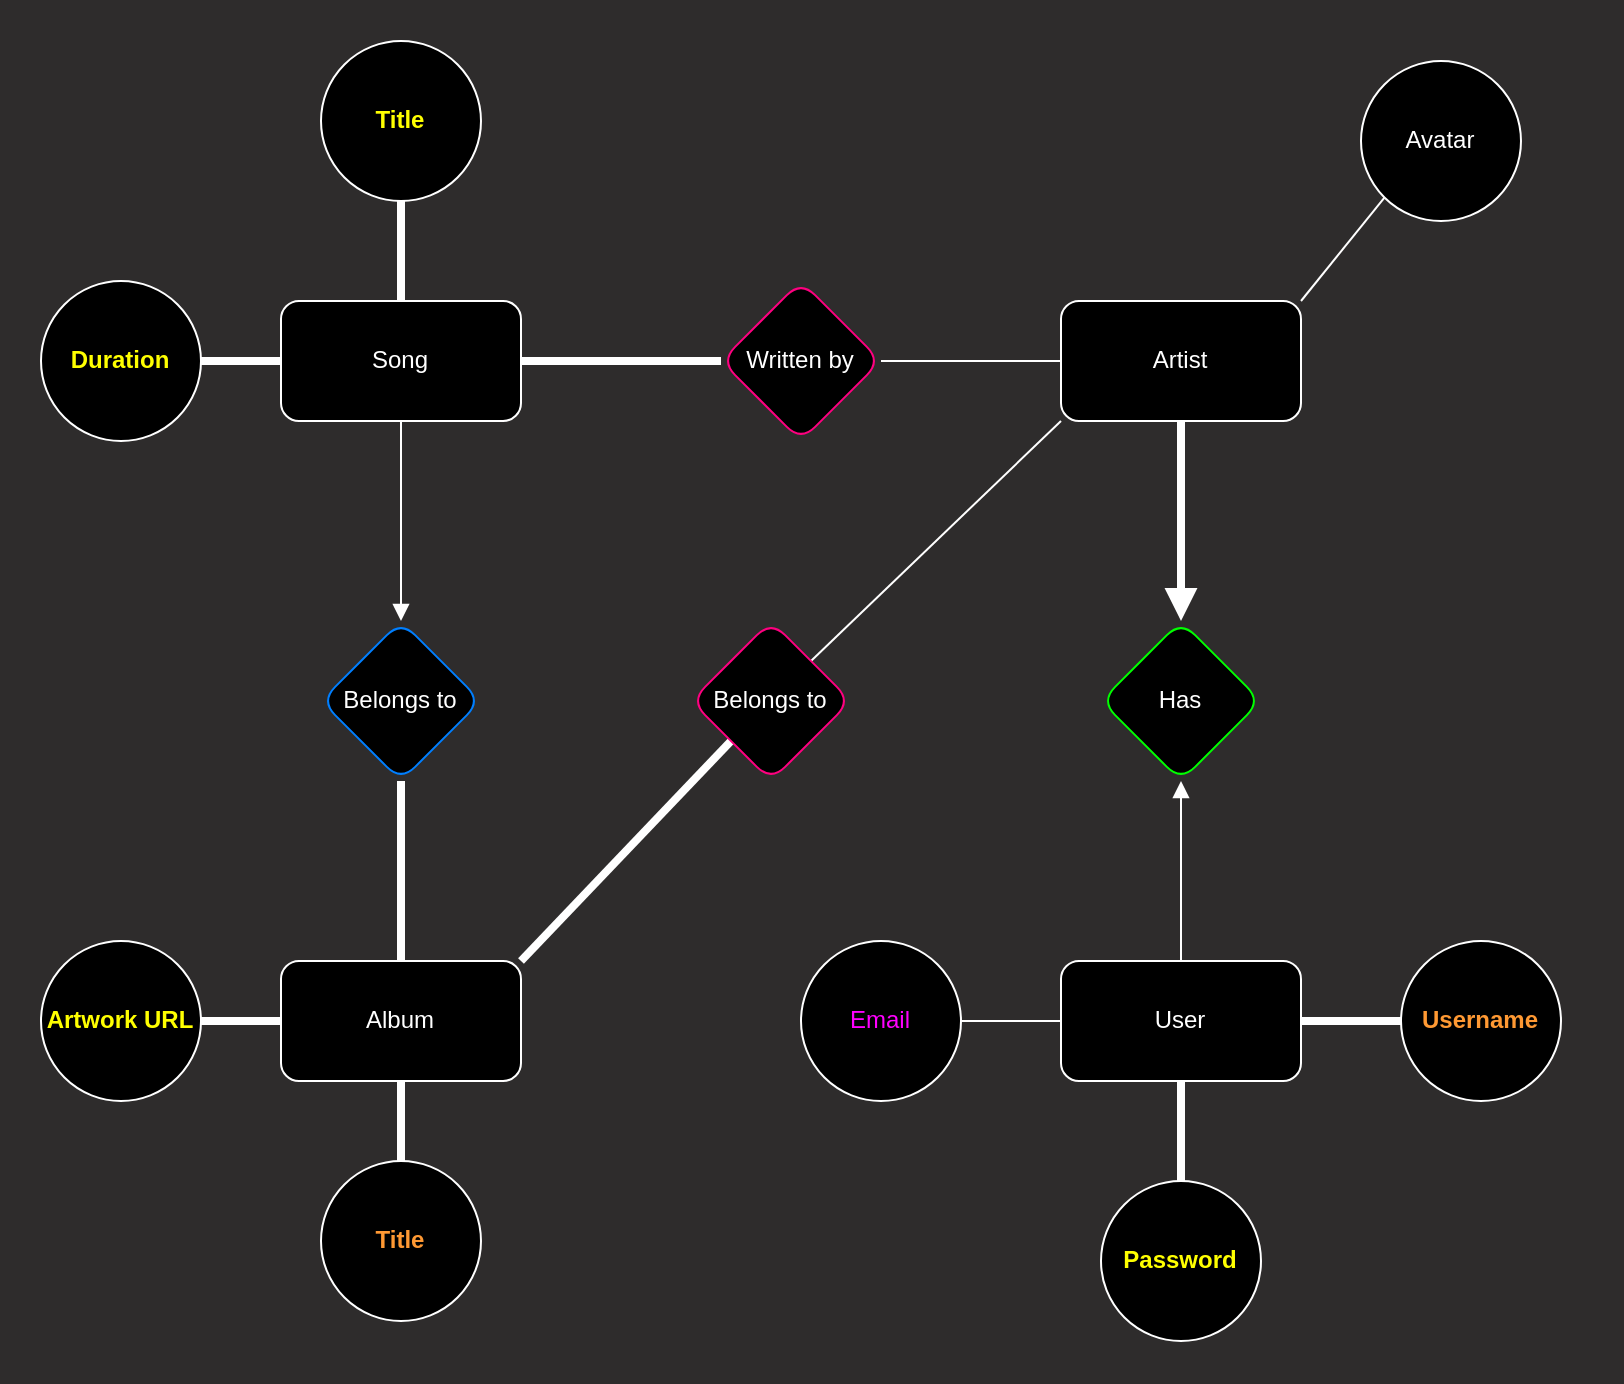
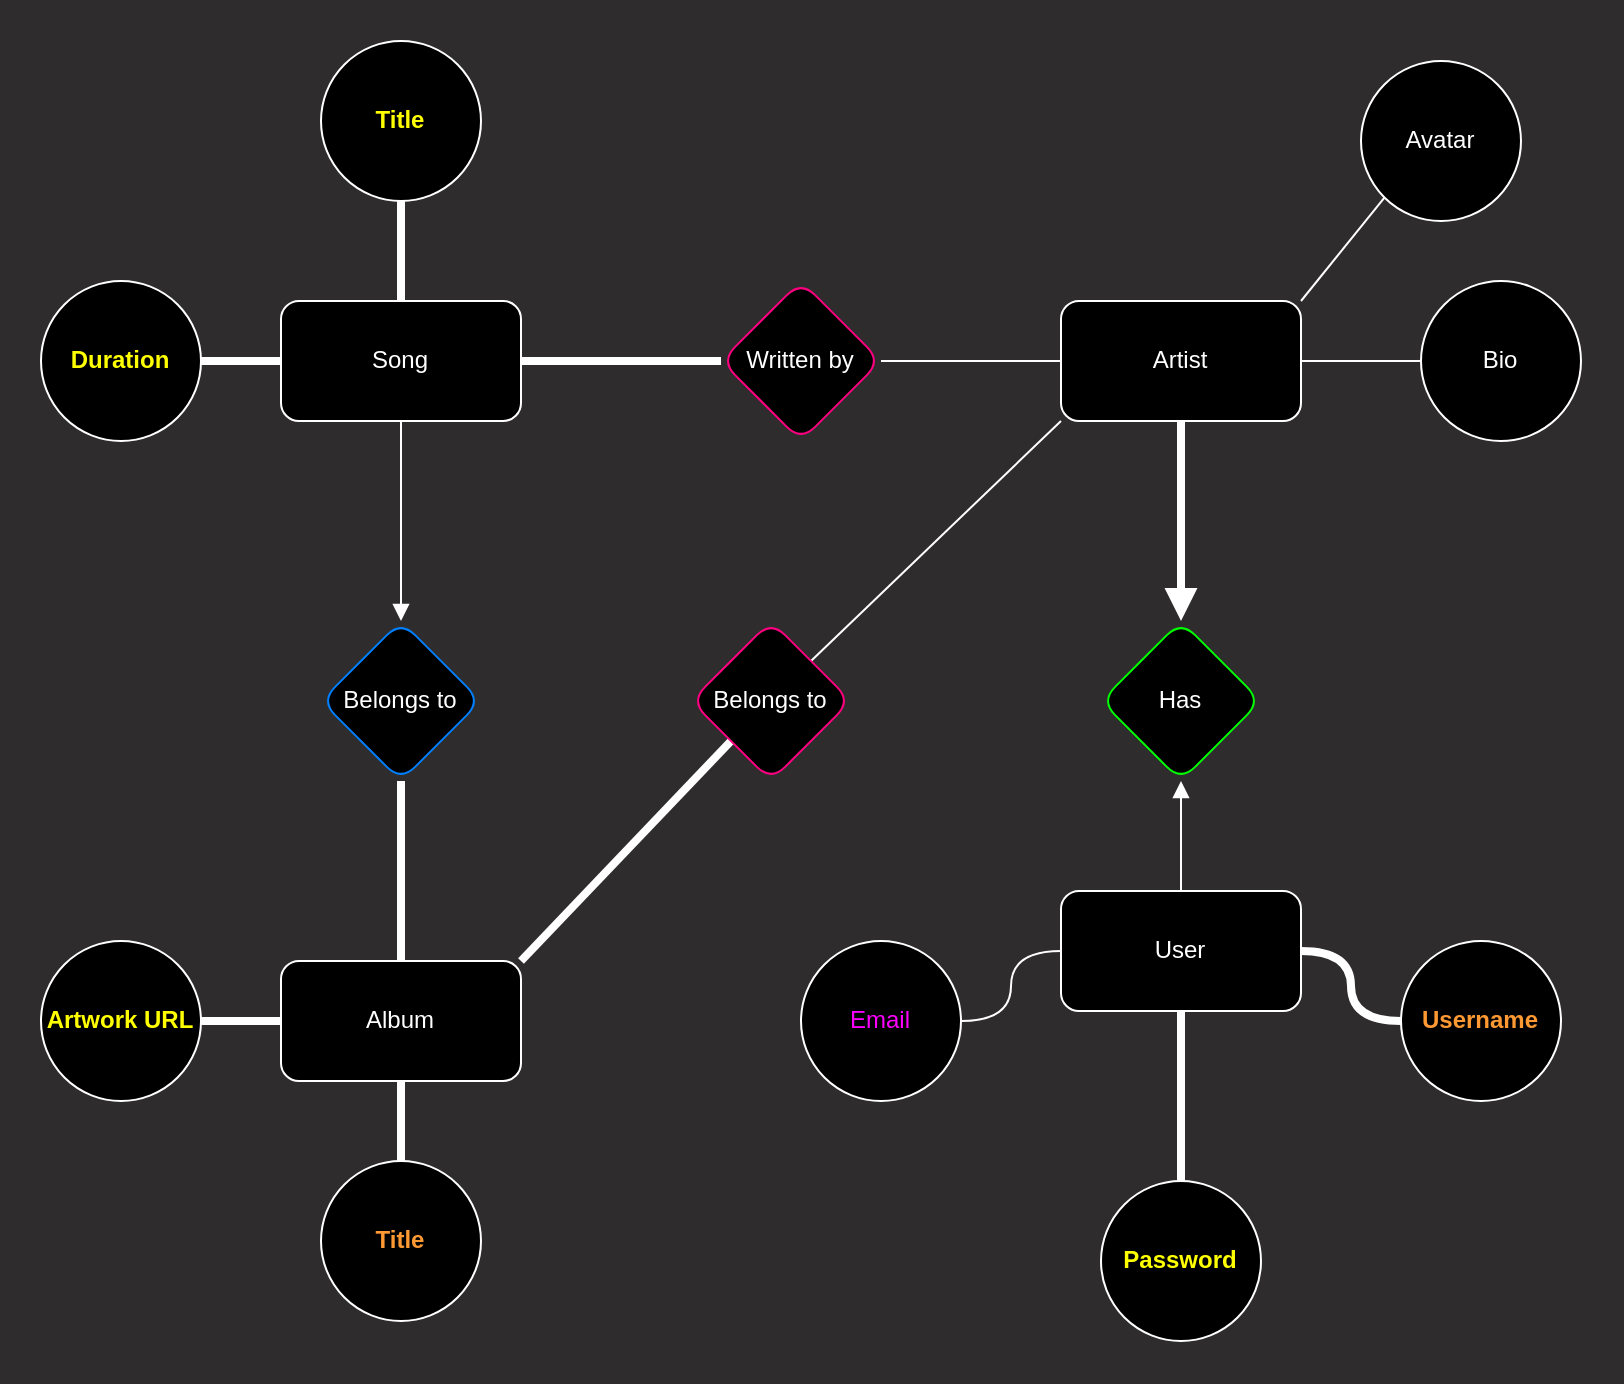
none -> (1361, 361)
none -> (1501, 361)
(1181, 1021) -> (1181, 951)
